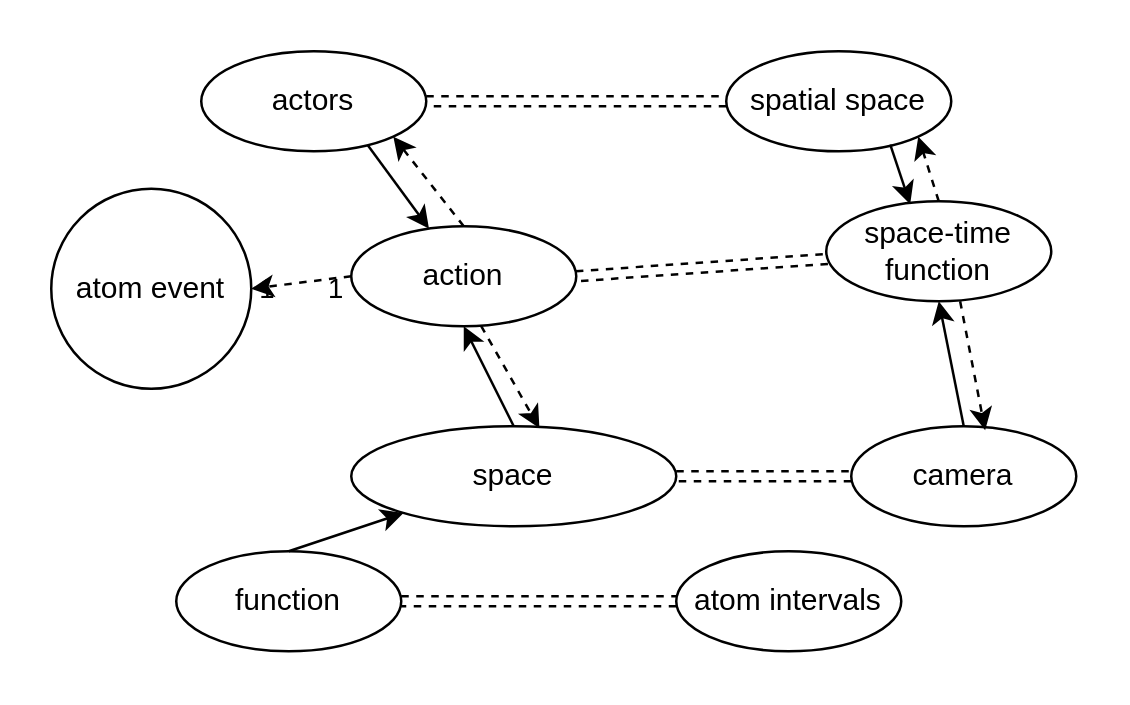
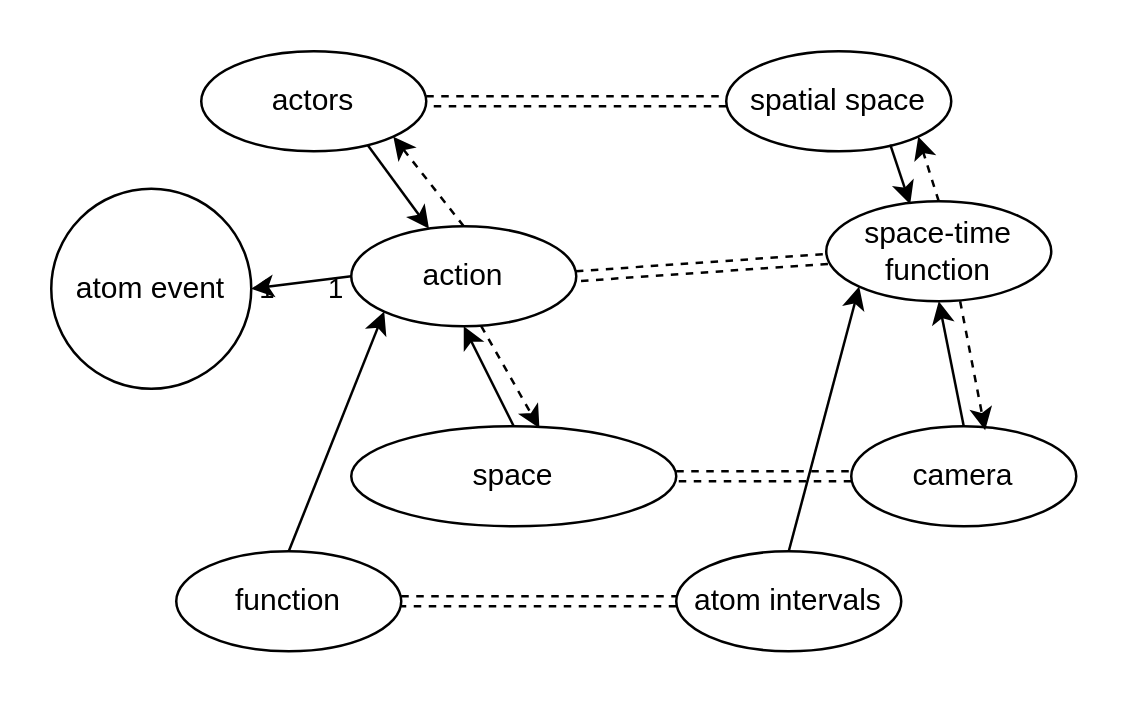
(310, 281) -> (310, 281)
none -> (833, 384)
(338, 535) -> (334, 439)
